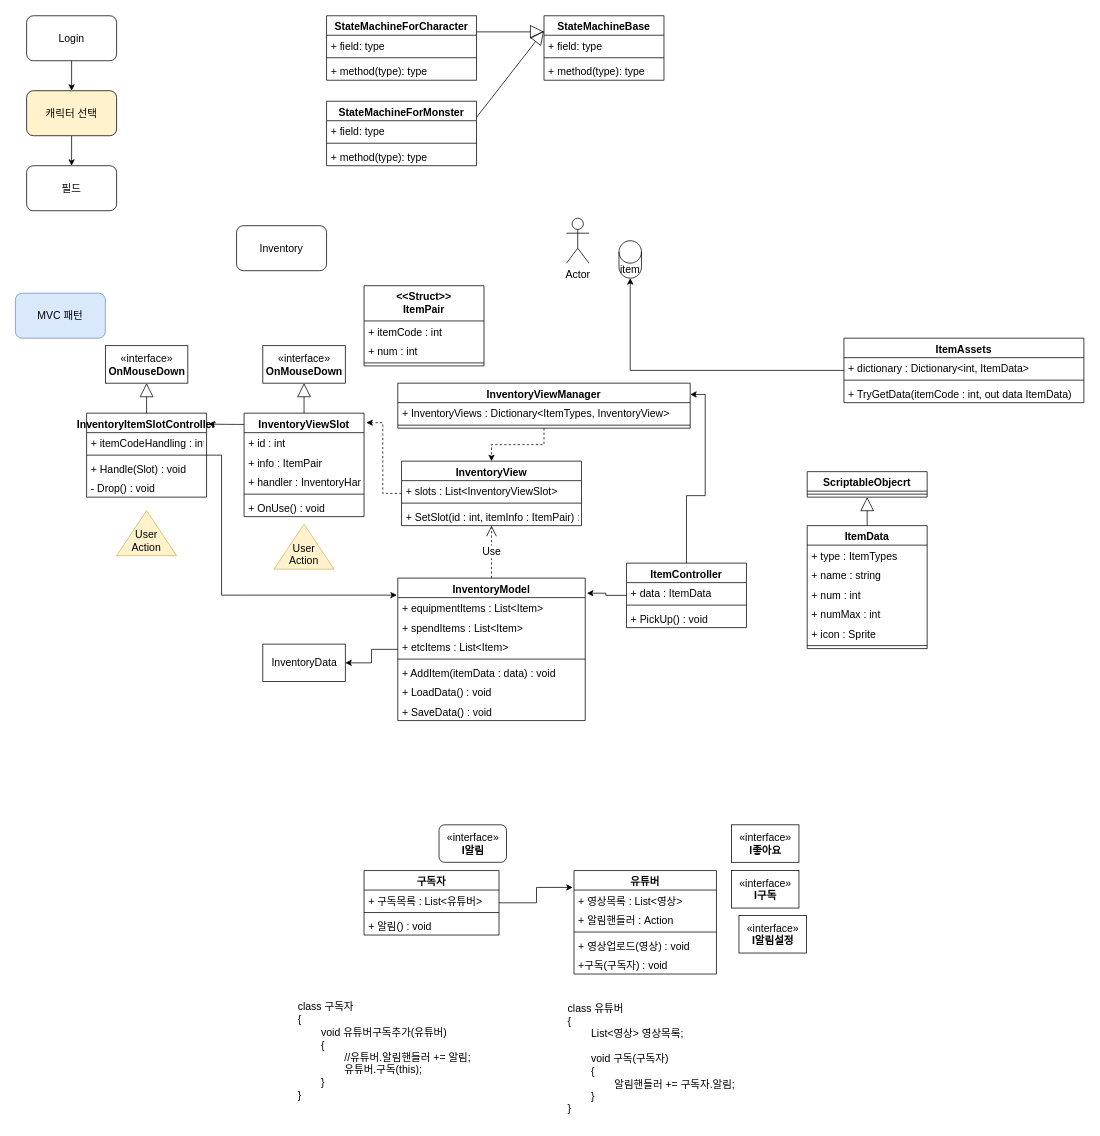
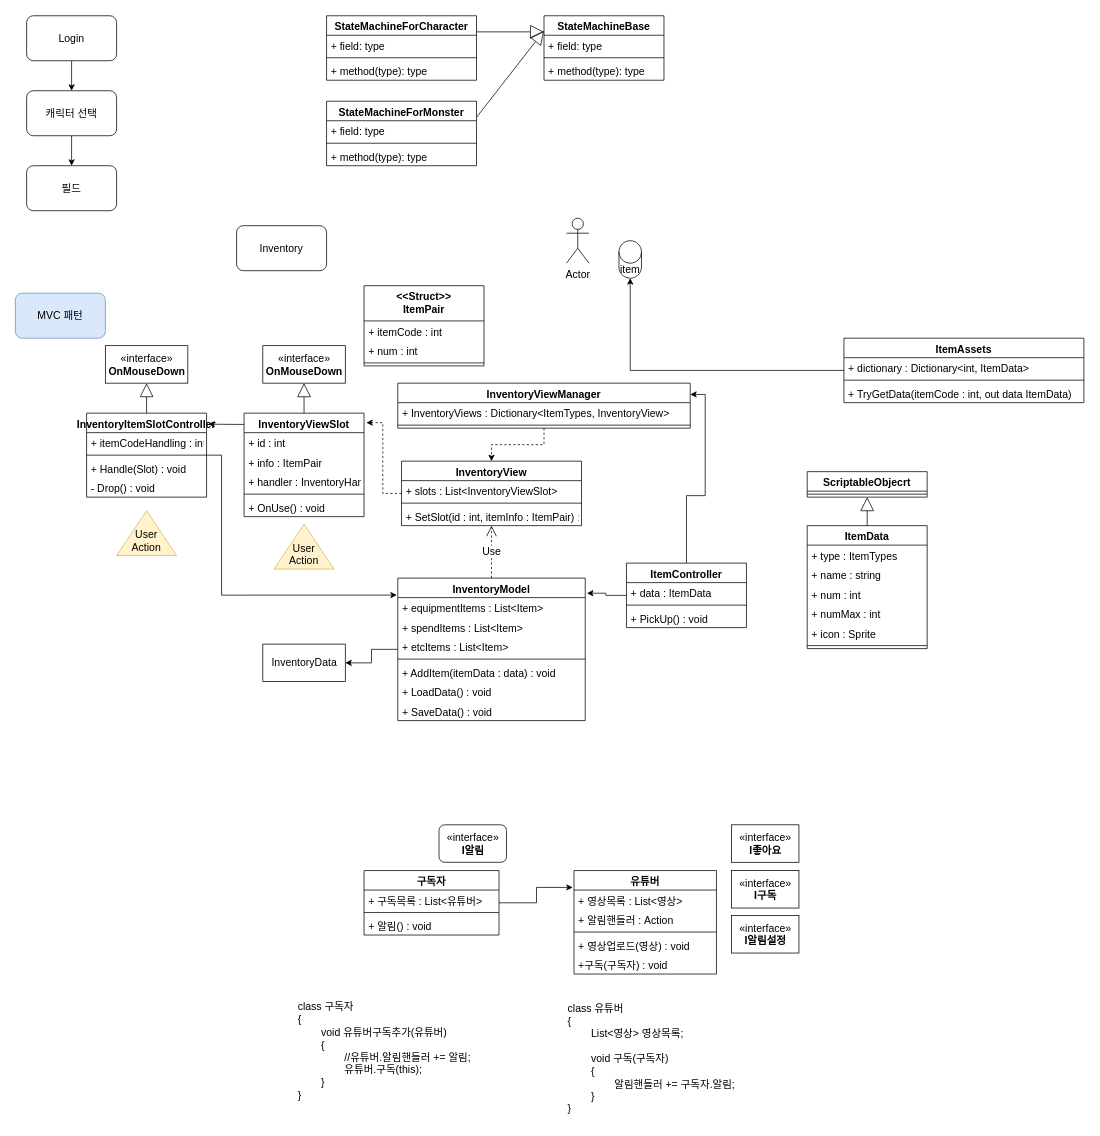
(72, 113) -> (72, 113)
(773, 934) -> (765, 934)
